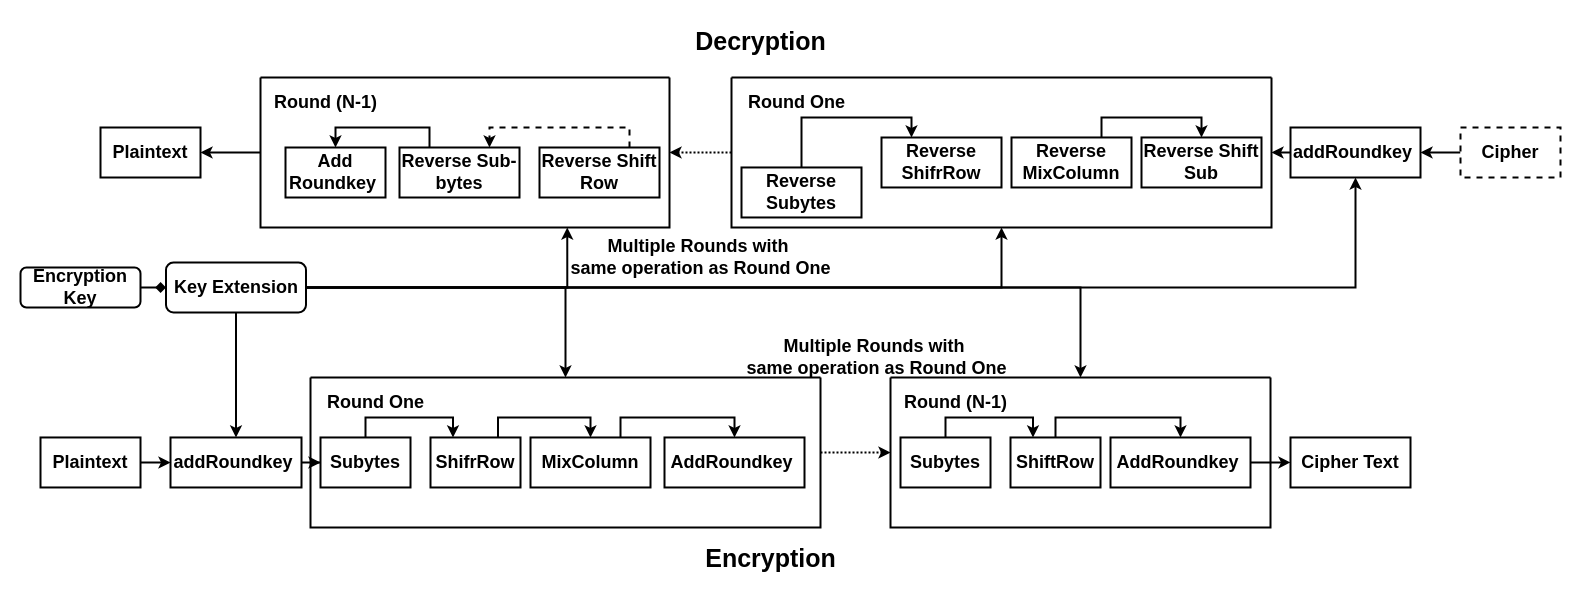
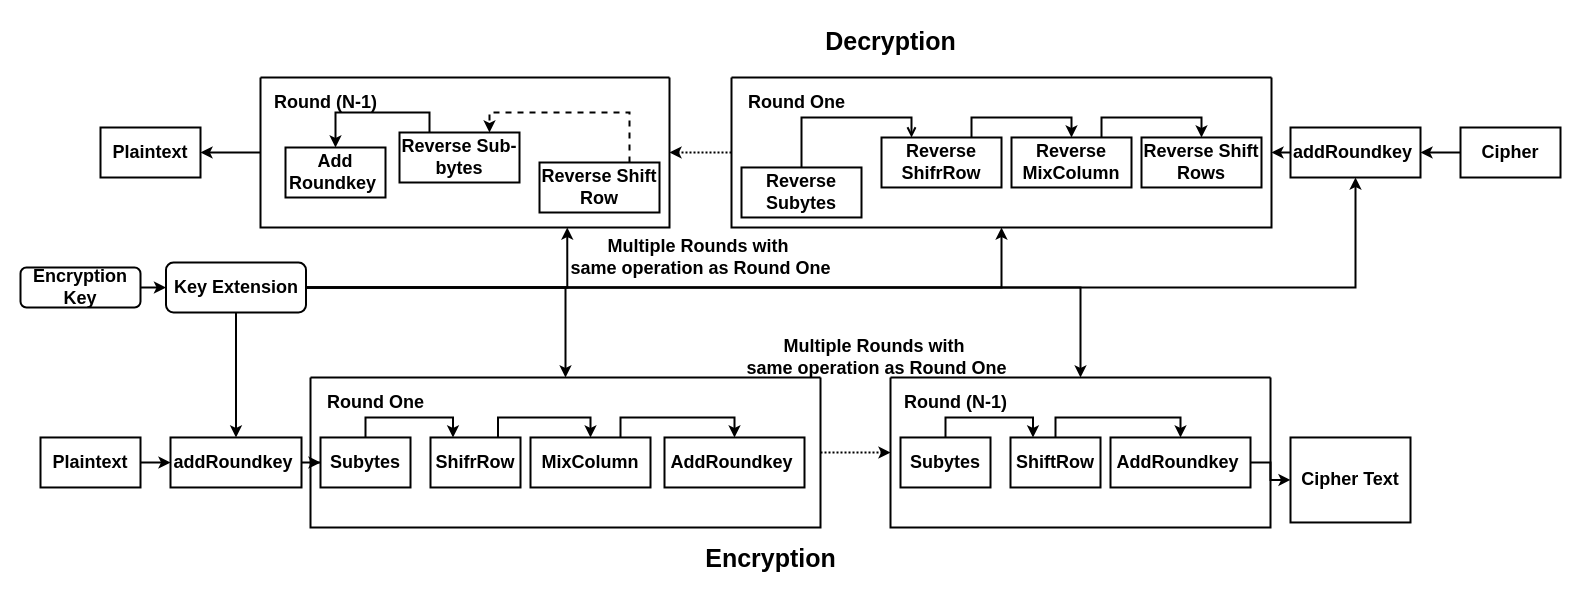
(761, 41) -> (891, 41)
none -> (1018, 118)
(912, 127) -> (912, 128)
(1511, 153) -> (1511, 153)
(1202, 163) -> (1202, 163)
(460, 173) -> (460, 158)
(600, 173) -> (600, 188)
(154, 288) -> (156, 288)
(1351, 462) -> (1351, 480)
